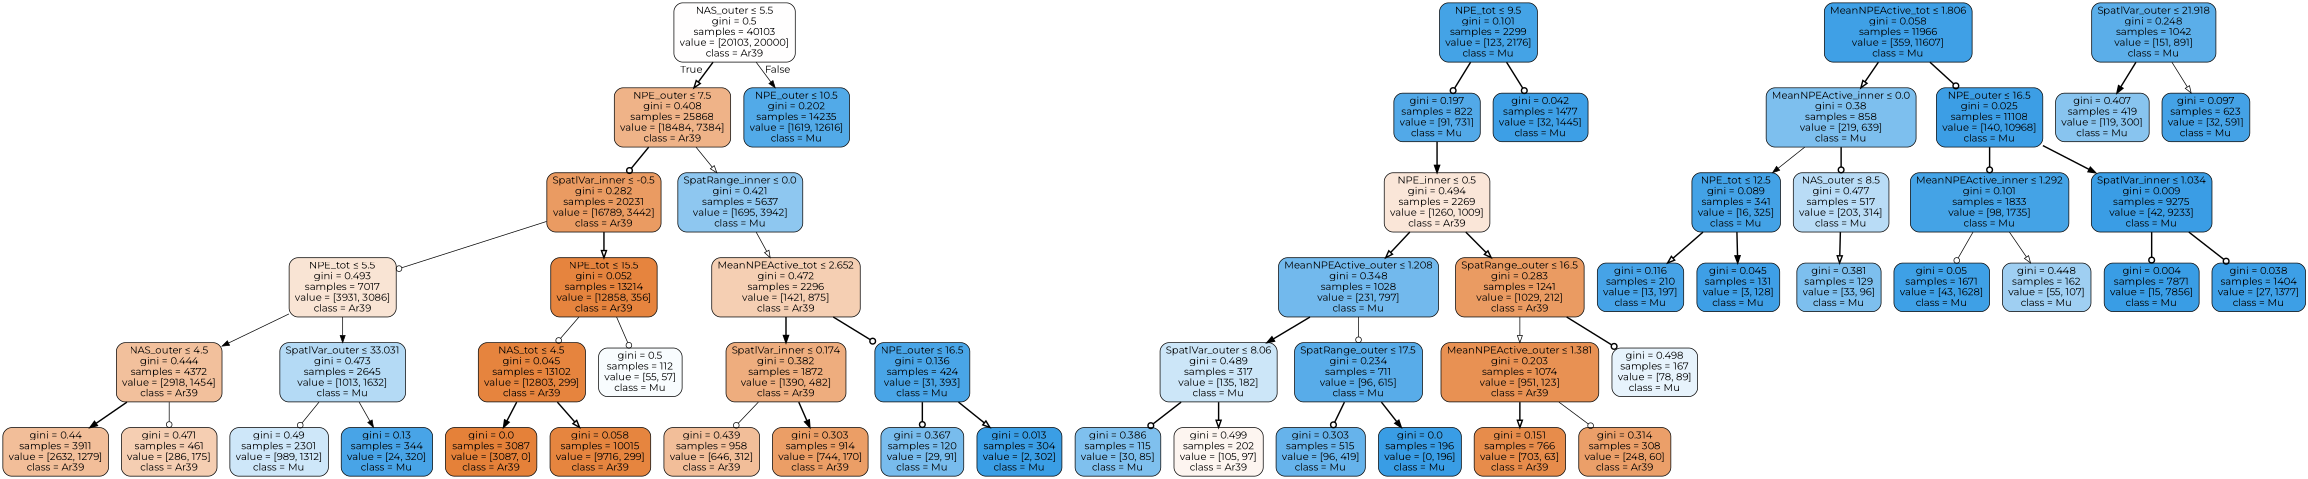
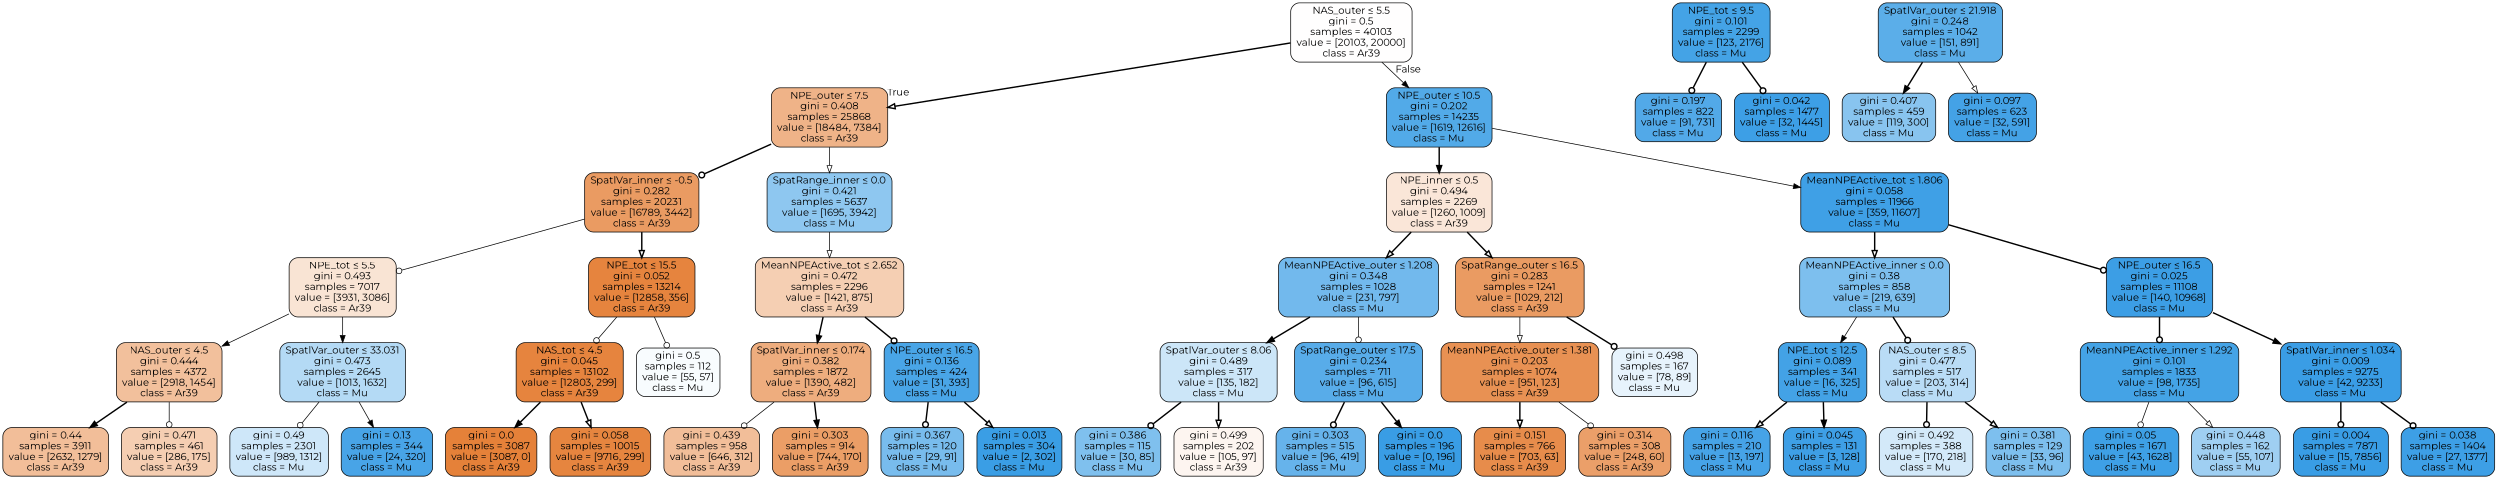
(2102, 112) -> (1889, 112)
(1437, 154) -> (1439, 156)
none -> (1643, 157)
none -> (1926, 452)
